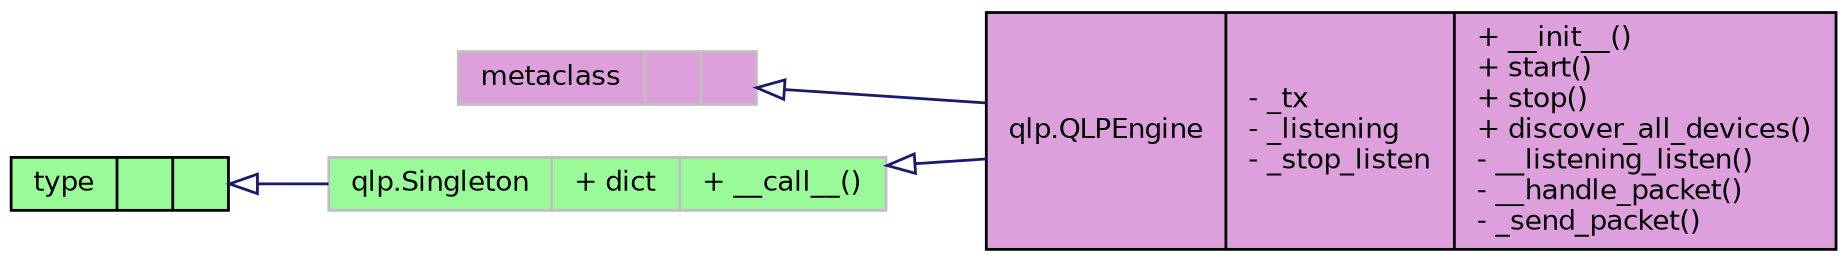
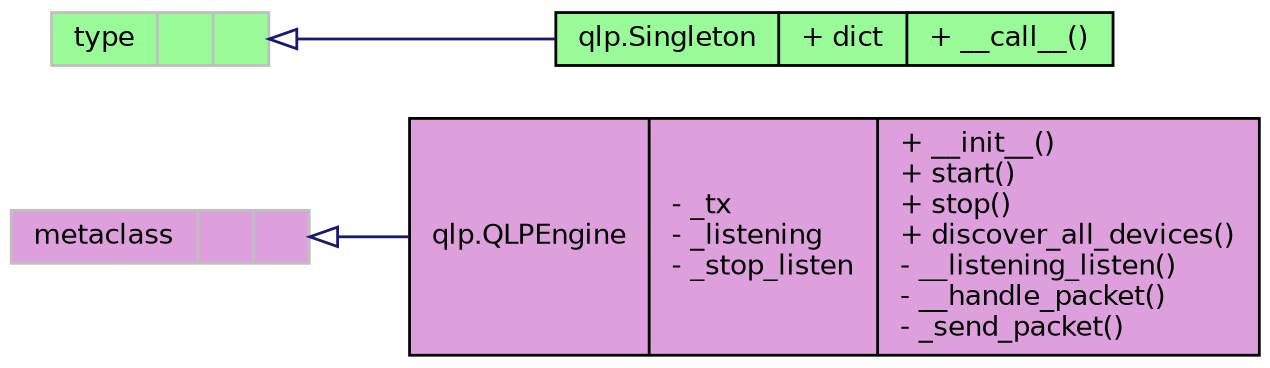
(951, 161) -> none
(120, 184) -> (160, 39)
(607, 184) -> (834, 39)
